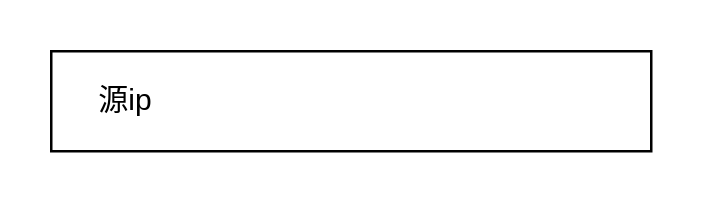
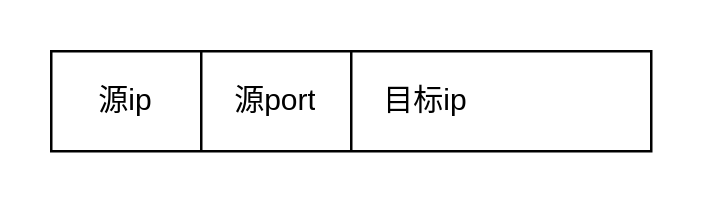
none -> (276, 101)
none -> (426, 101)
